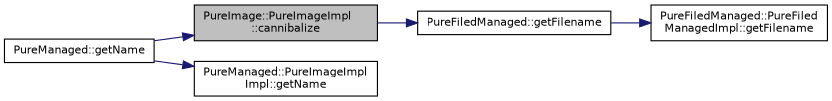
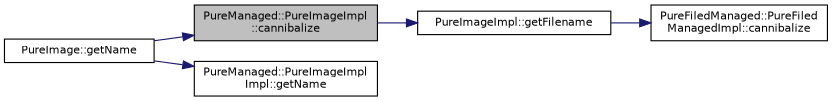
(286, 23) -> (286, 23)
(514, 23) -> (514, 23)
(739, 23) -> (739, 23)
(79, 51) -> (79, 51)
